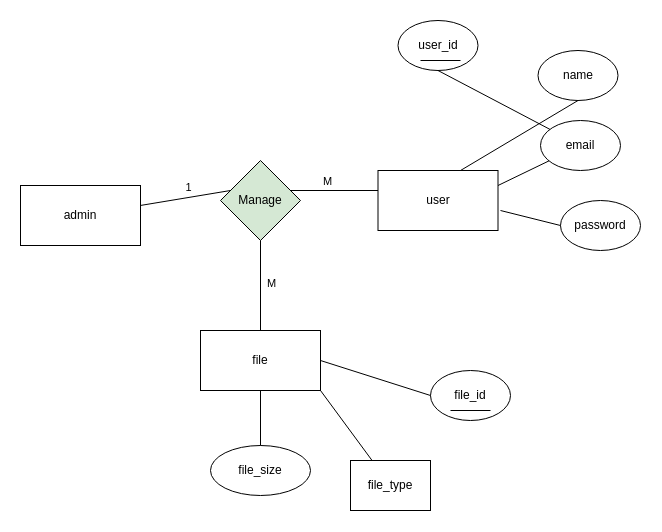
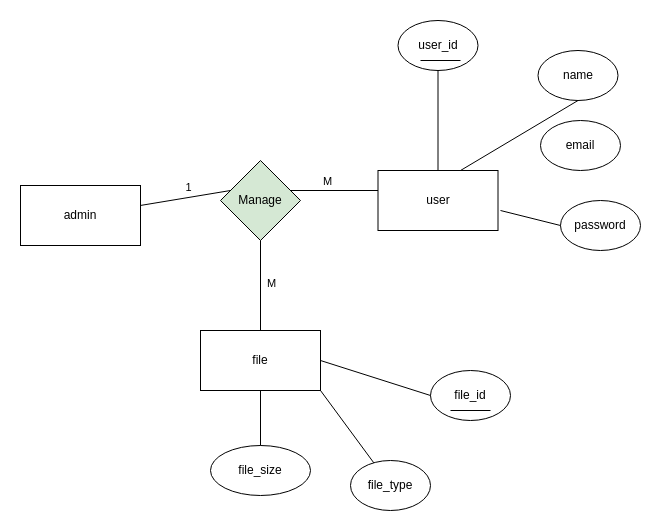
(494, 100) -> (438, 121)
(523, 173) -> none
(391, 486) -> (391, 486)
